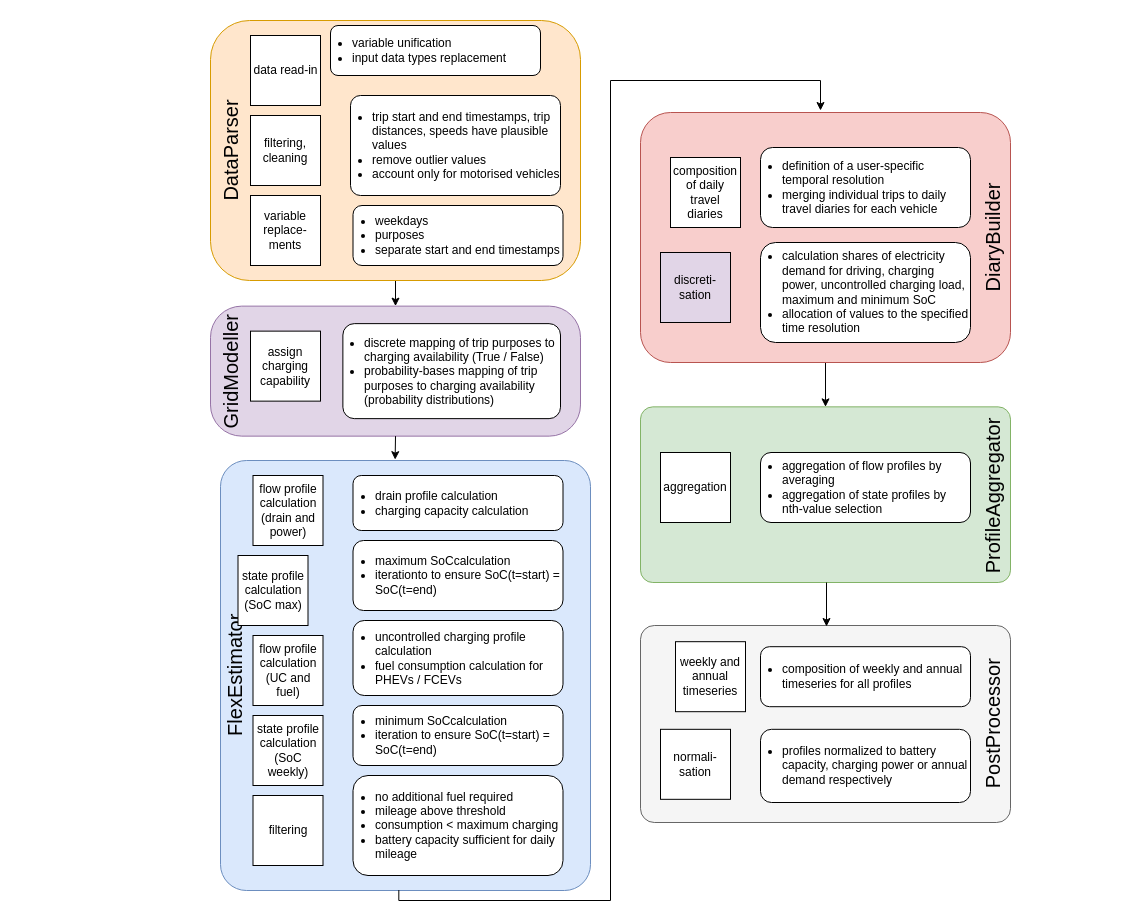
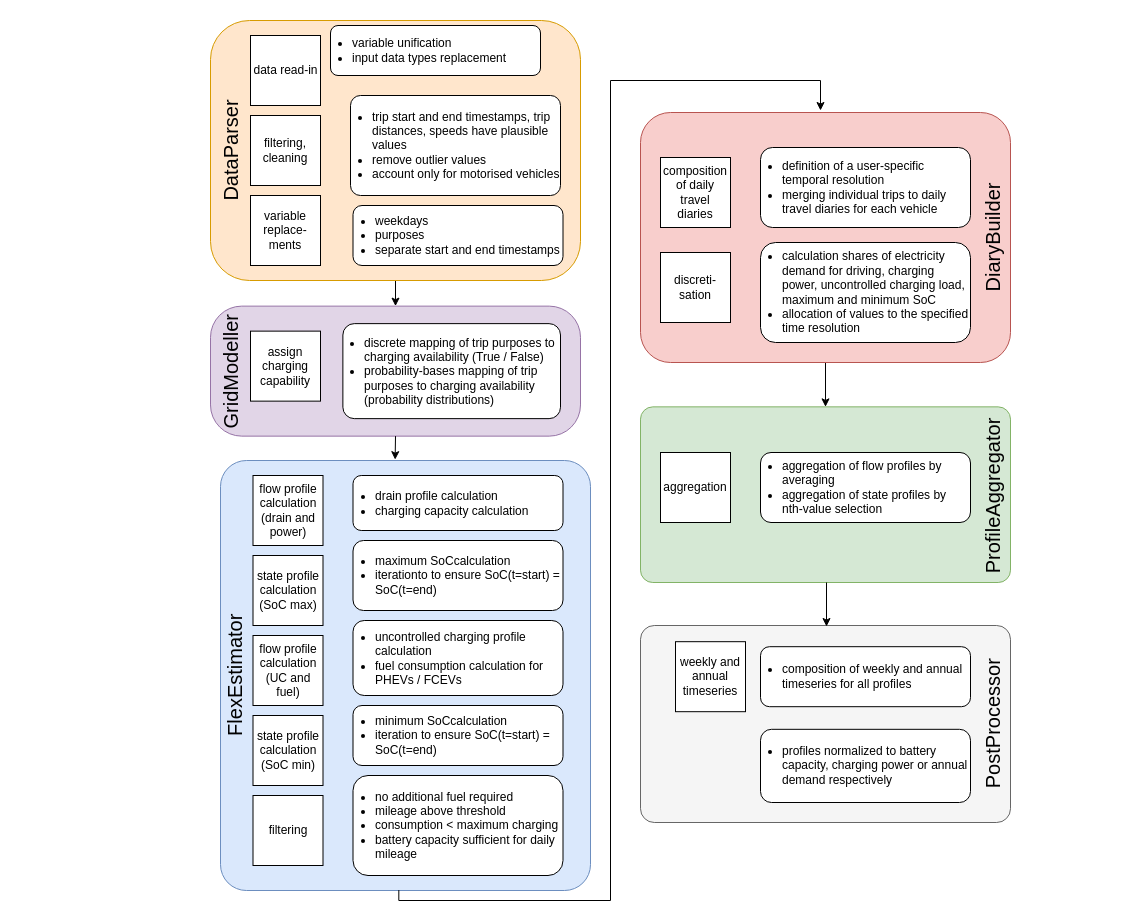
(706, 193) -> (696, 193)
(696, 288) -> (696, 288)
(273, 591) -> (288, 591)
(289, 751) -> (289, 751)
(696, 764) -> none
